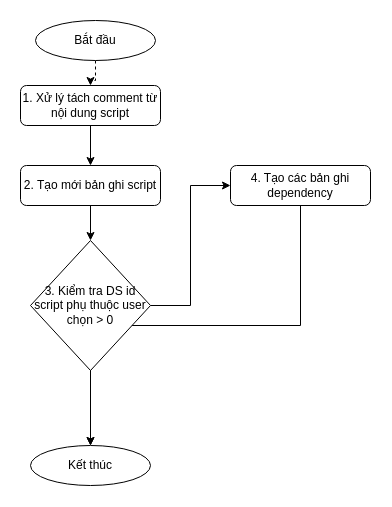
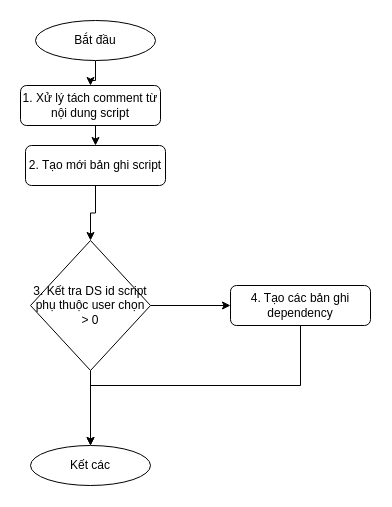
(96, 73) -> (96, 73)
(91, 186) -> (96, 166)
(301, 186) -> (301, 306)
(91, 306) -> (91, 306)
(91, 466) -> (91, 466)
